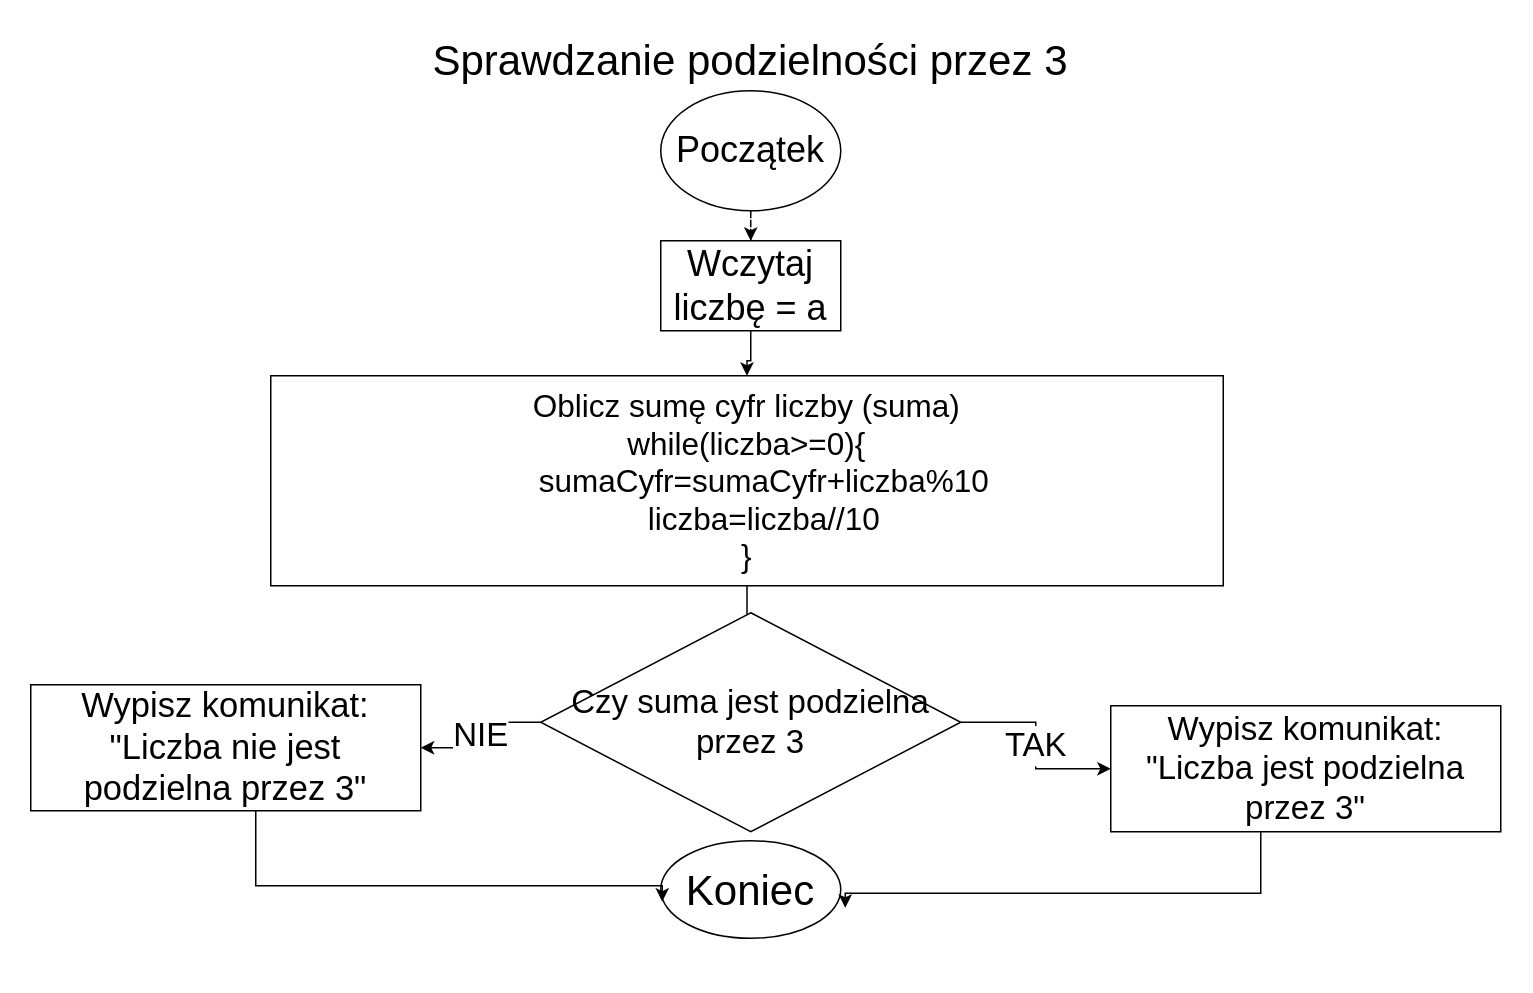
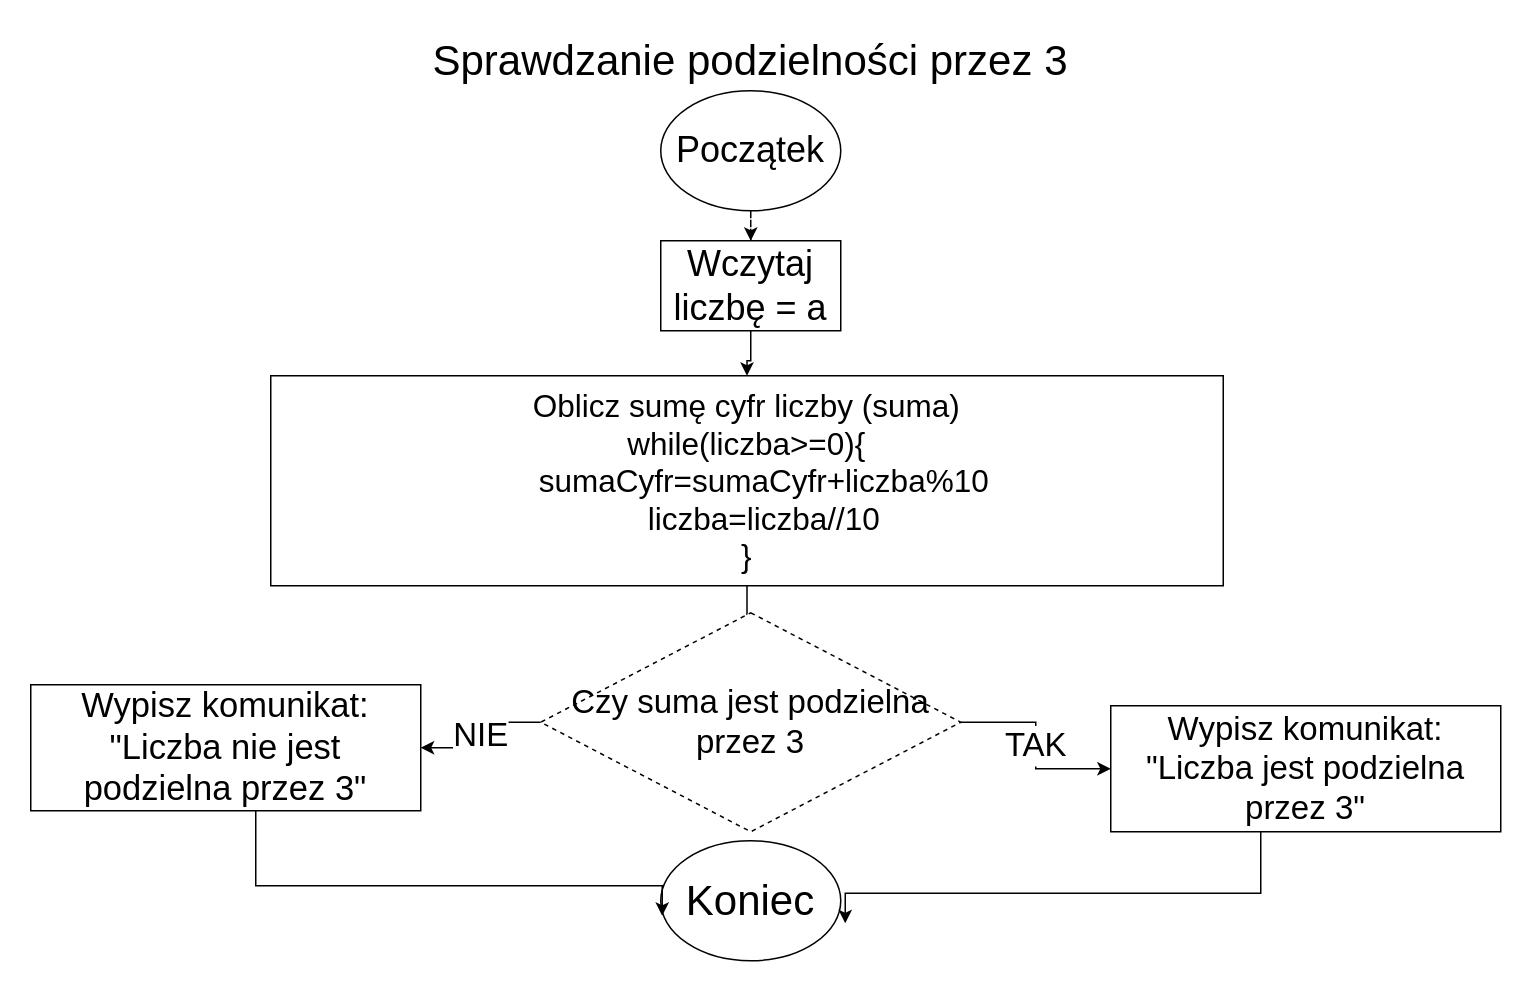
(751, 722) -> (751, 722)
(751, 890) -> (751, 901)
